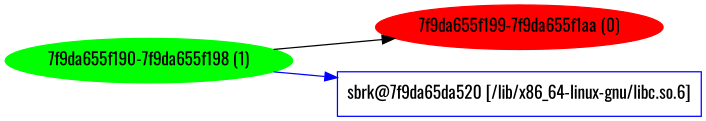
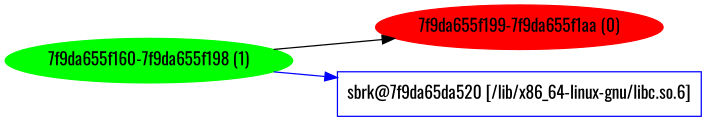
(149, 61) -> (149, 61)
